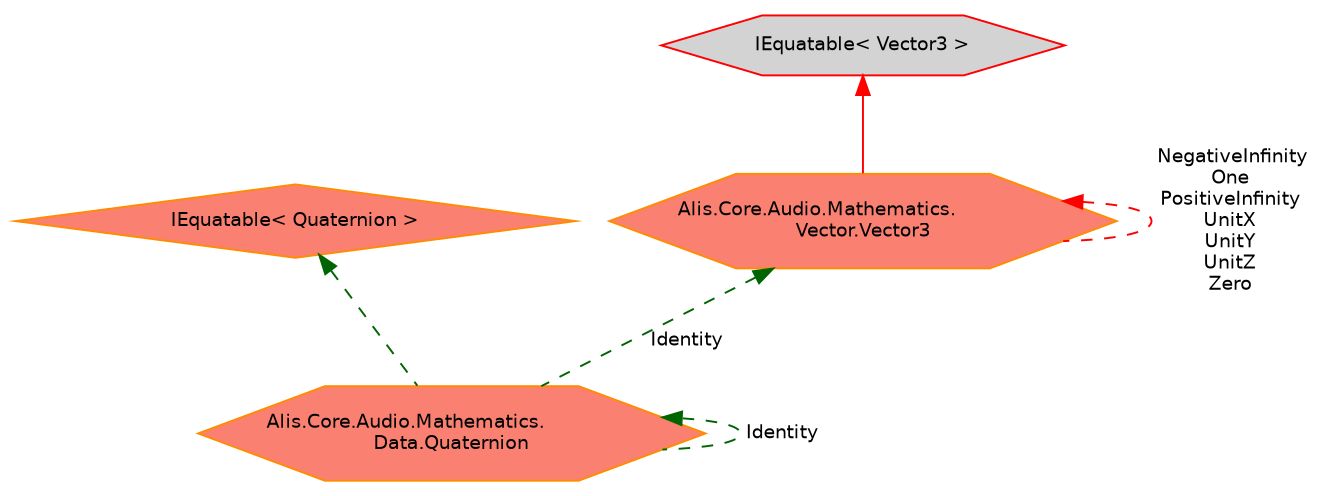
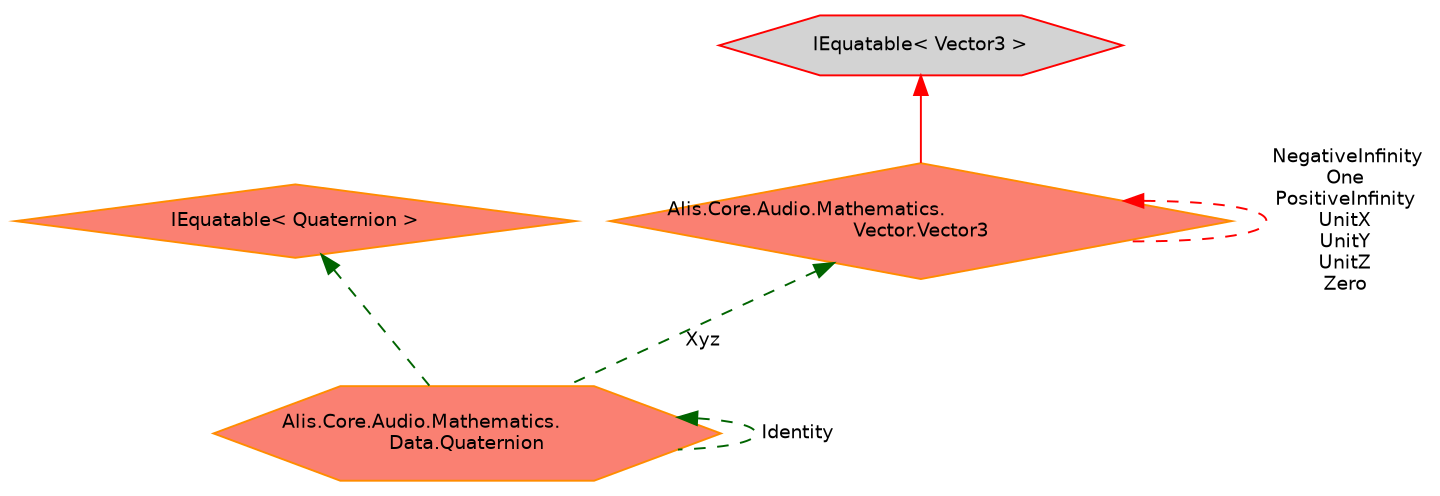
(863, 221) -> (921, 221)
(684, 341) -> (701, 341)
